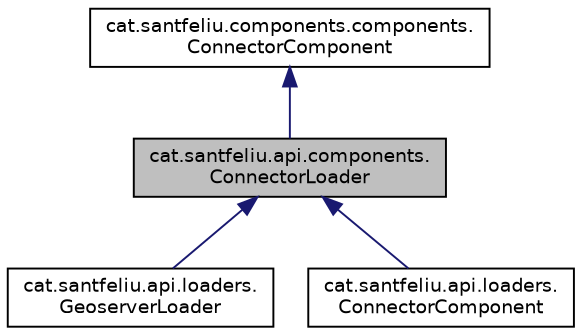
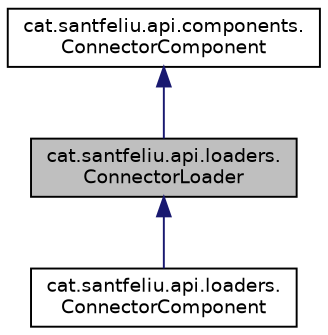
(290, 38) -> (164, 38)
(290, 168) -> (164, 168)
(141, 298) -> none
